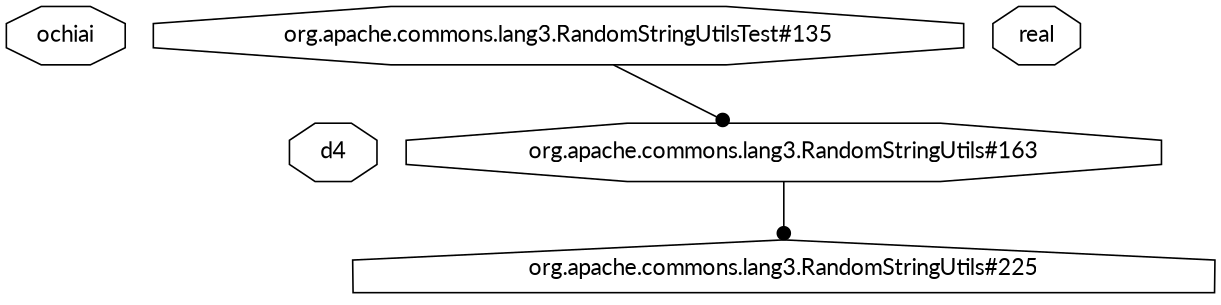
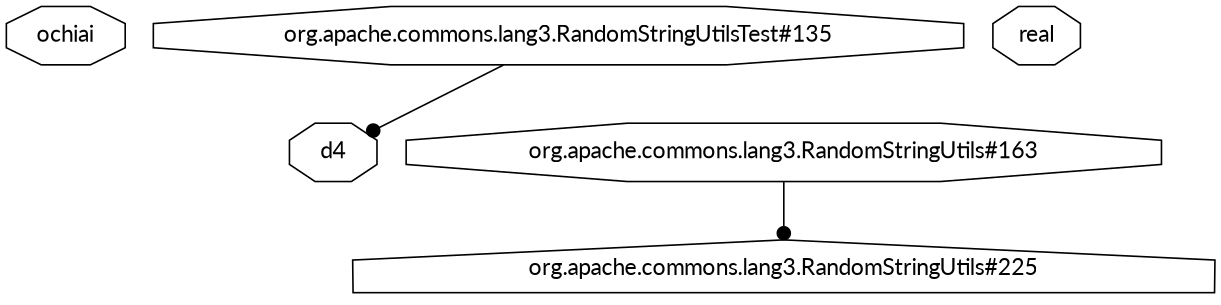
(665, 91) -> (441, 96)
